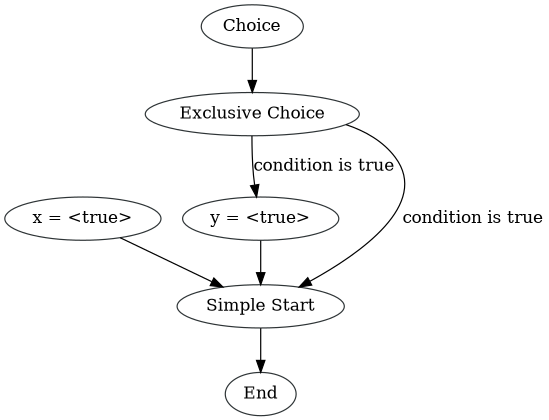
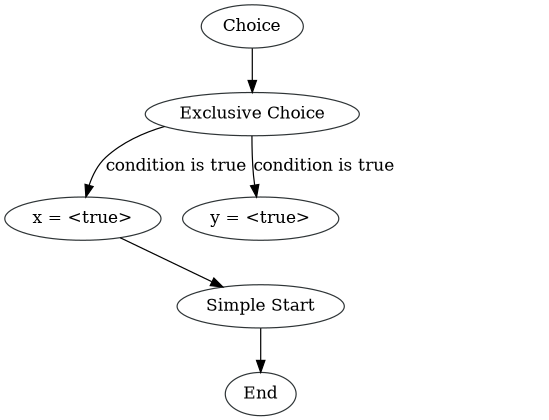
(397, 209) -> (119, 147)
(261, 257) -> none
